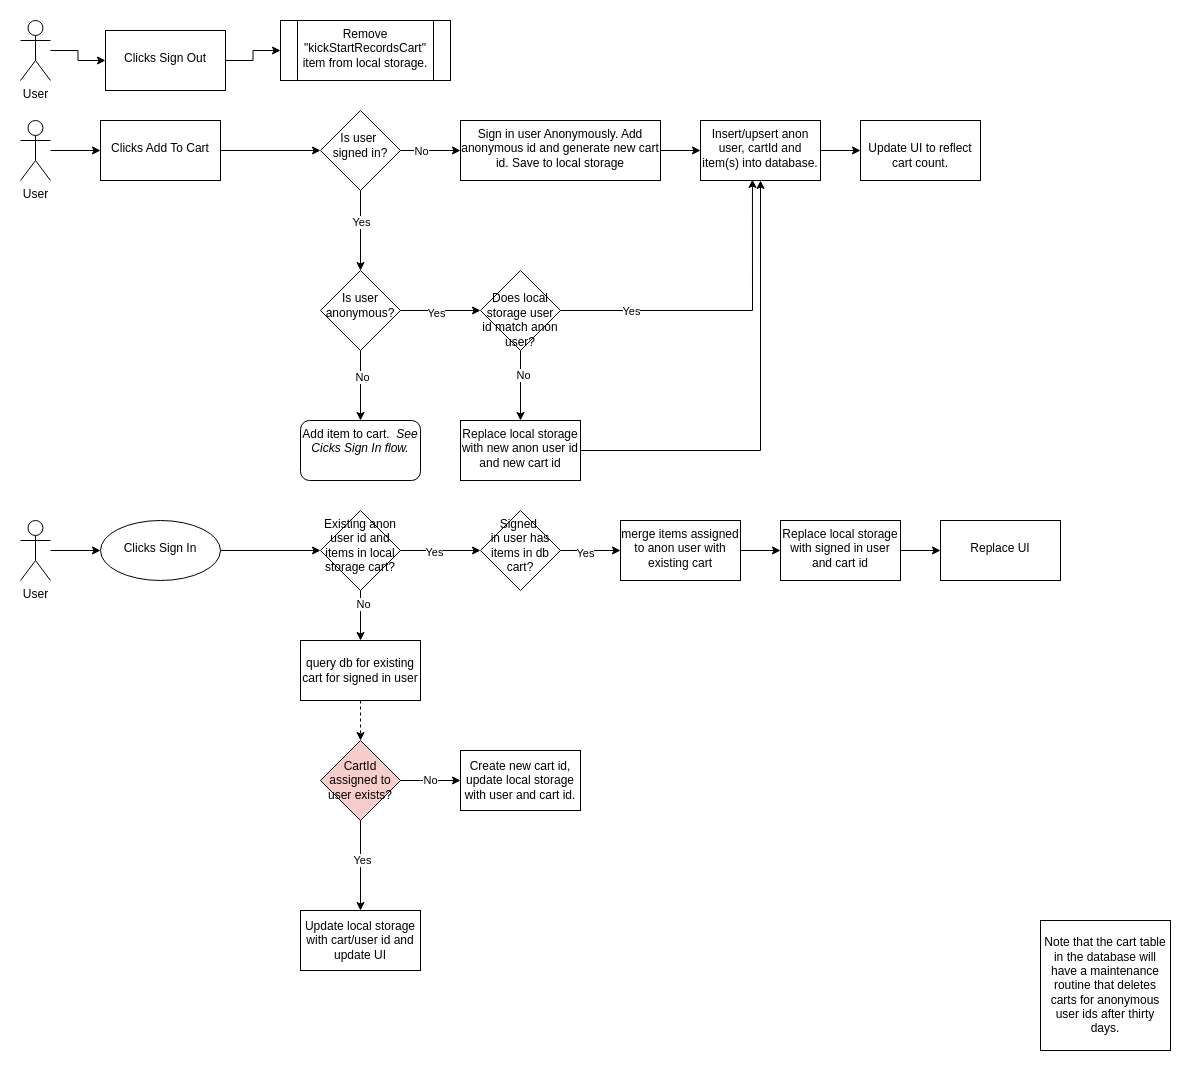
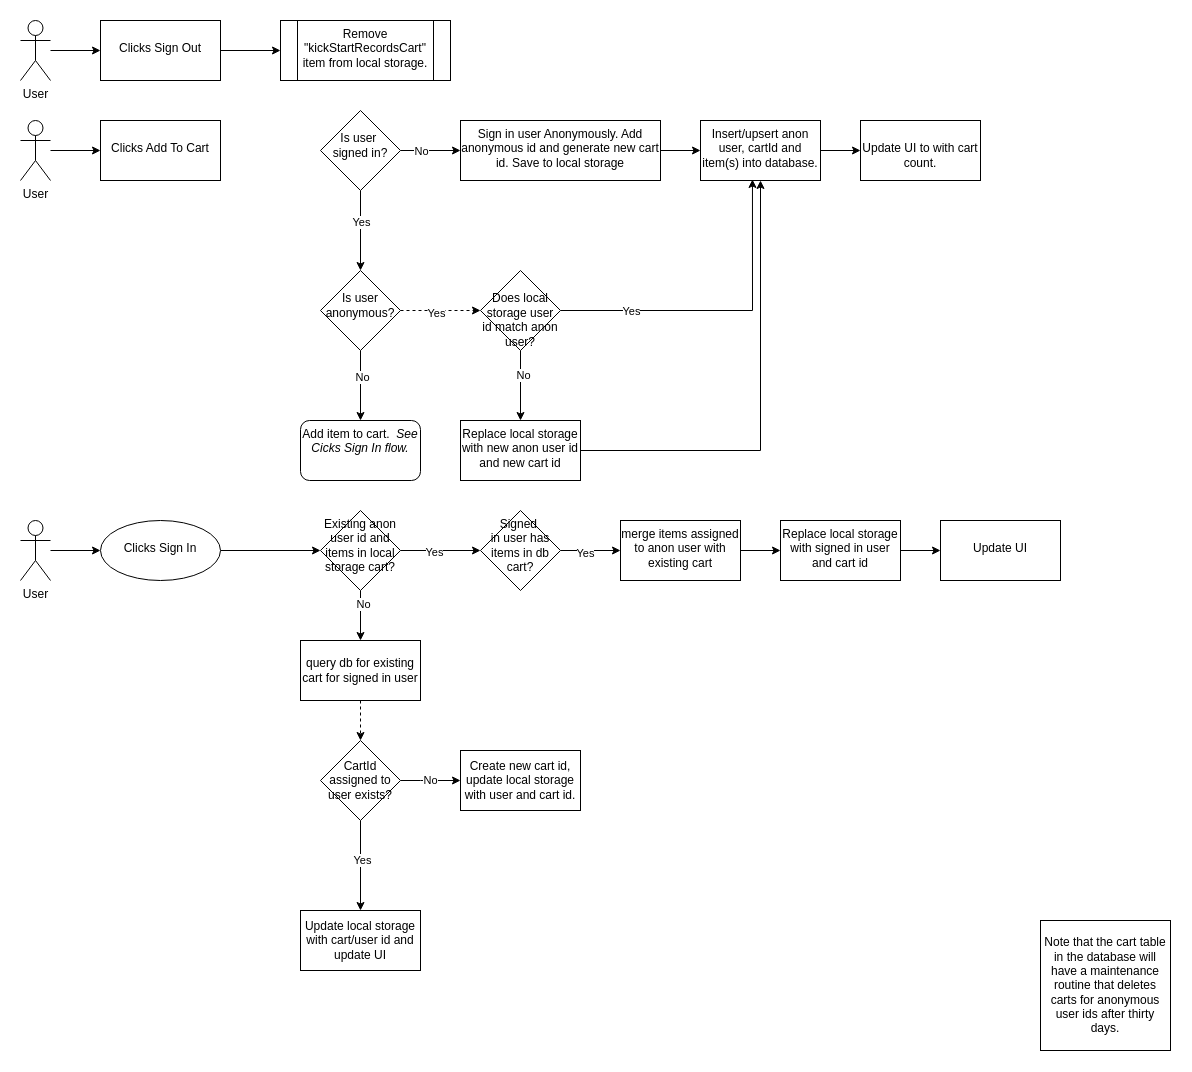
(166, 61) -> (161, 51)
(921, 142) -> (921, 142)
(267, 151) -> none
(458, 311) -> (458, 311)
(1001, 535) -> (1001, 535)
(361, 781) -> (361, 781)
